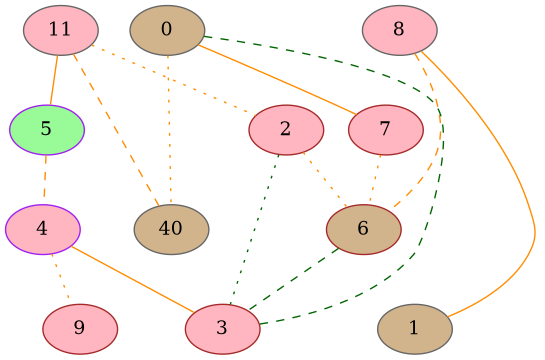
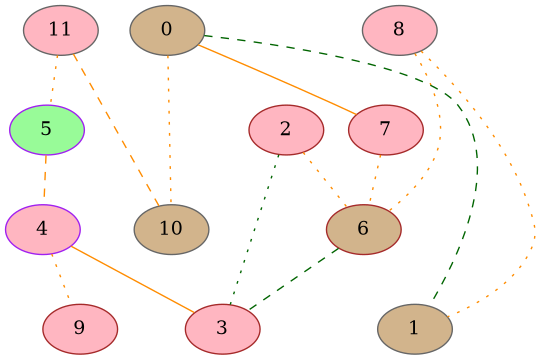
(54, 80) -> (54, 80)
(178, 82) -> none
(433, 160) -> (440, 139)
(440, 174) -> (447, 96)
(522, 189) -> (522, 189)
(172, 230) -> (172, 230)
